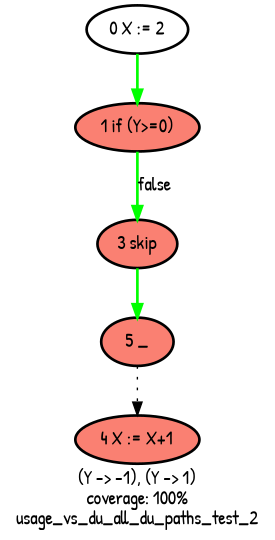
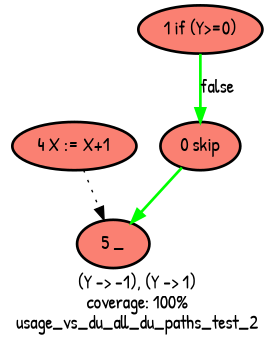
(137, 29) -> none
(137, 244) -> (200, 146)
(137, 384) -> (91, 189)
